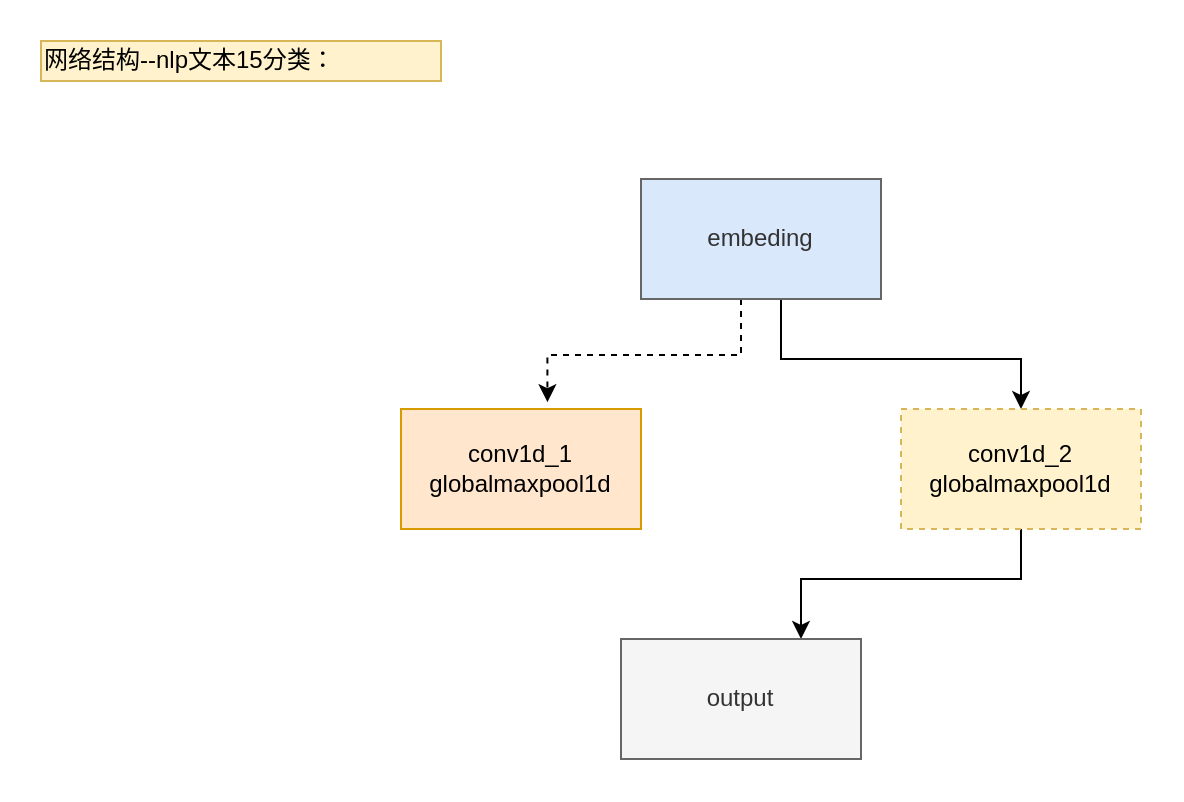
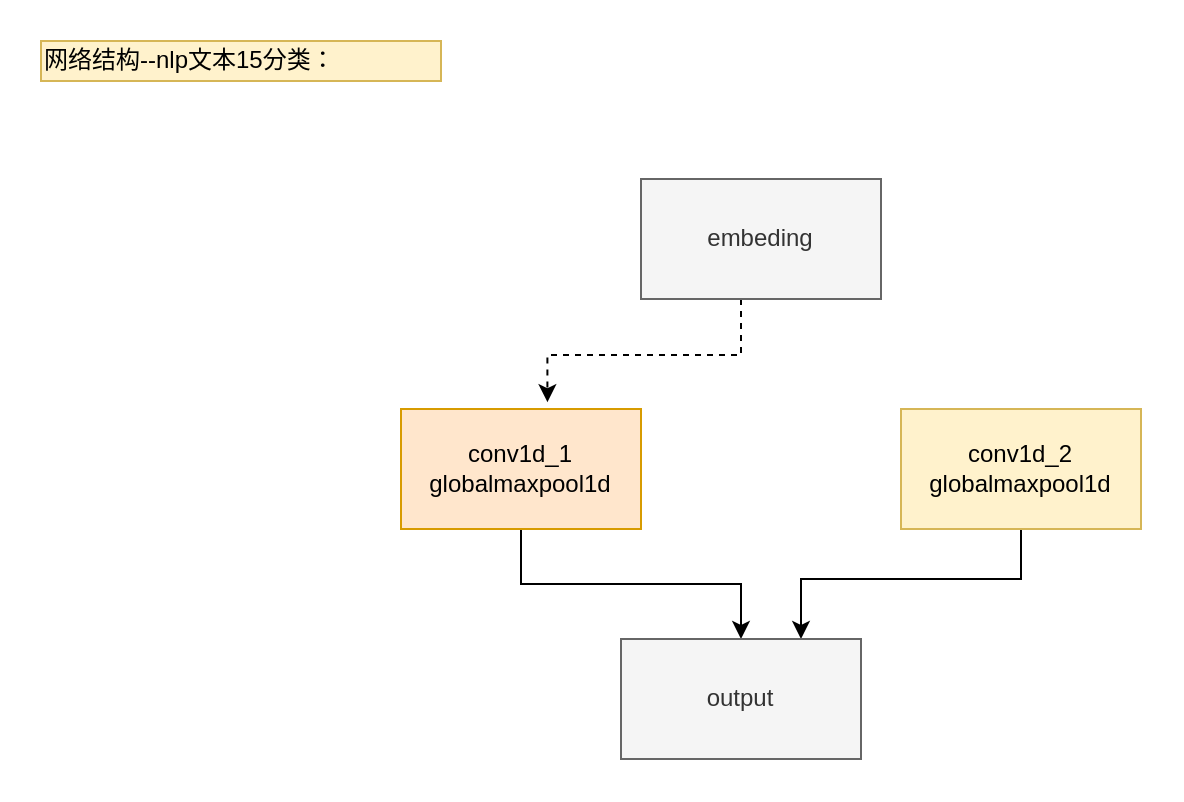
(761, 239) -> (761, 239)
(889, 359) -> none
(1021, 469) -> (1021, 469)
none -> (624, 584)
